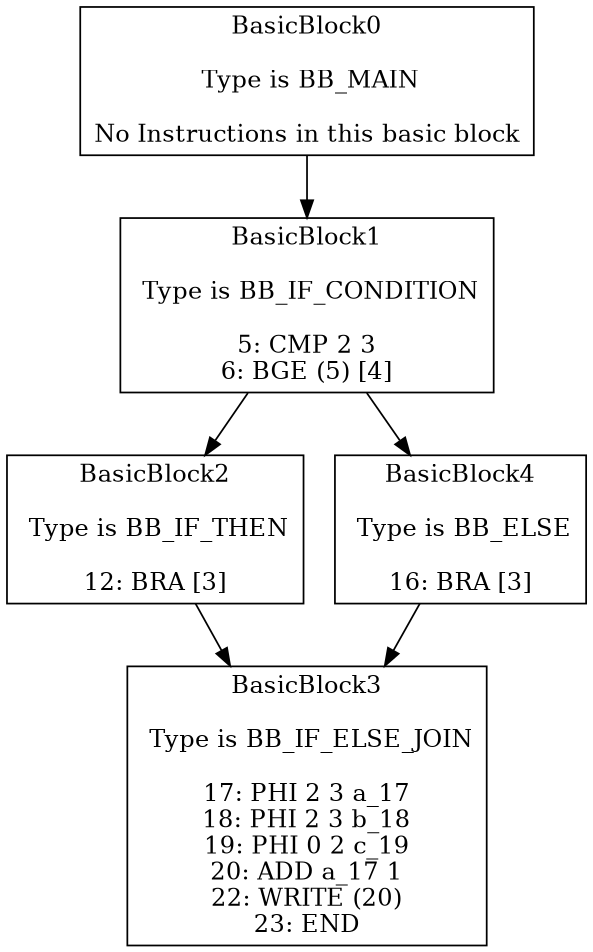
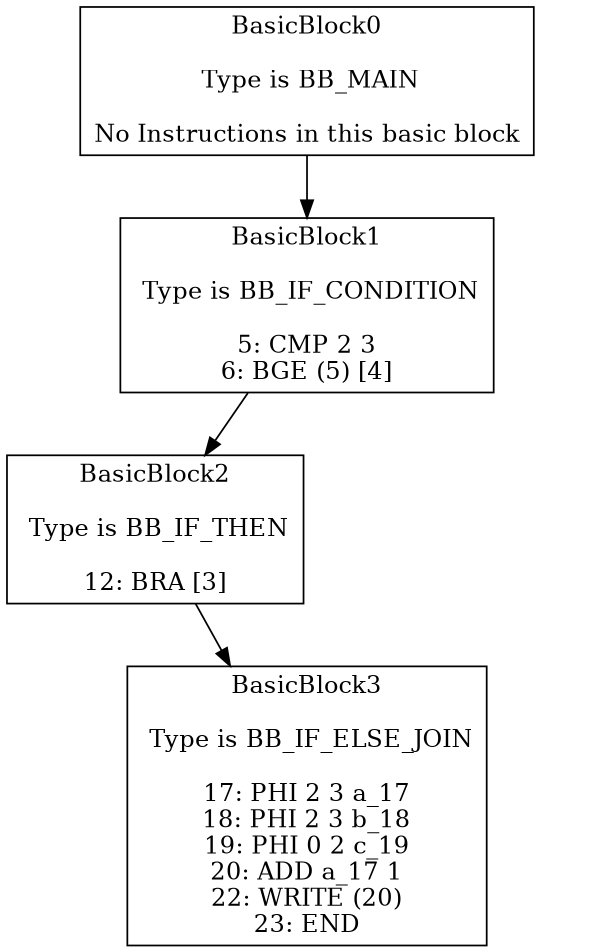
(461, 529) -> none
